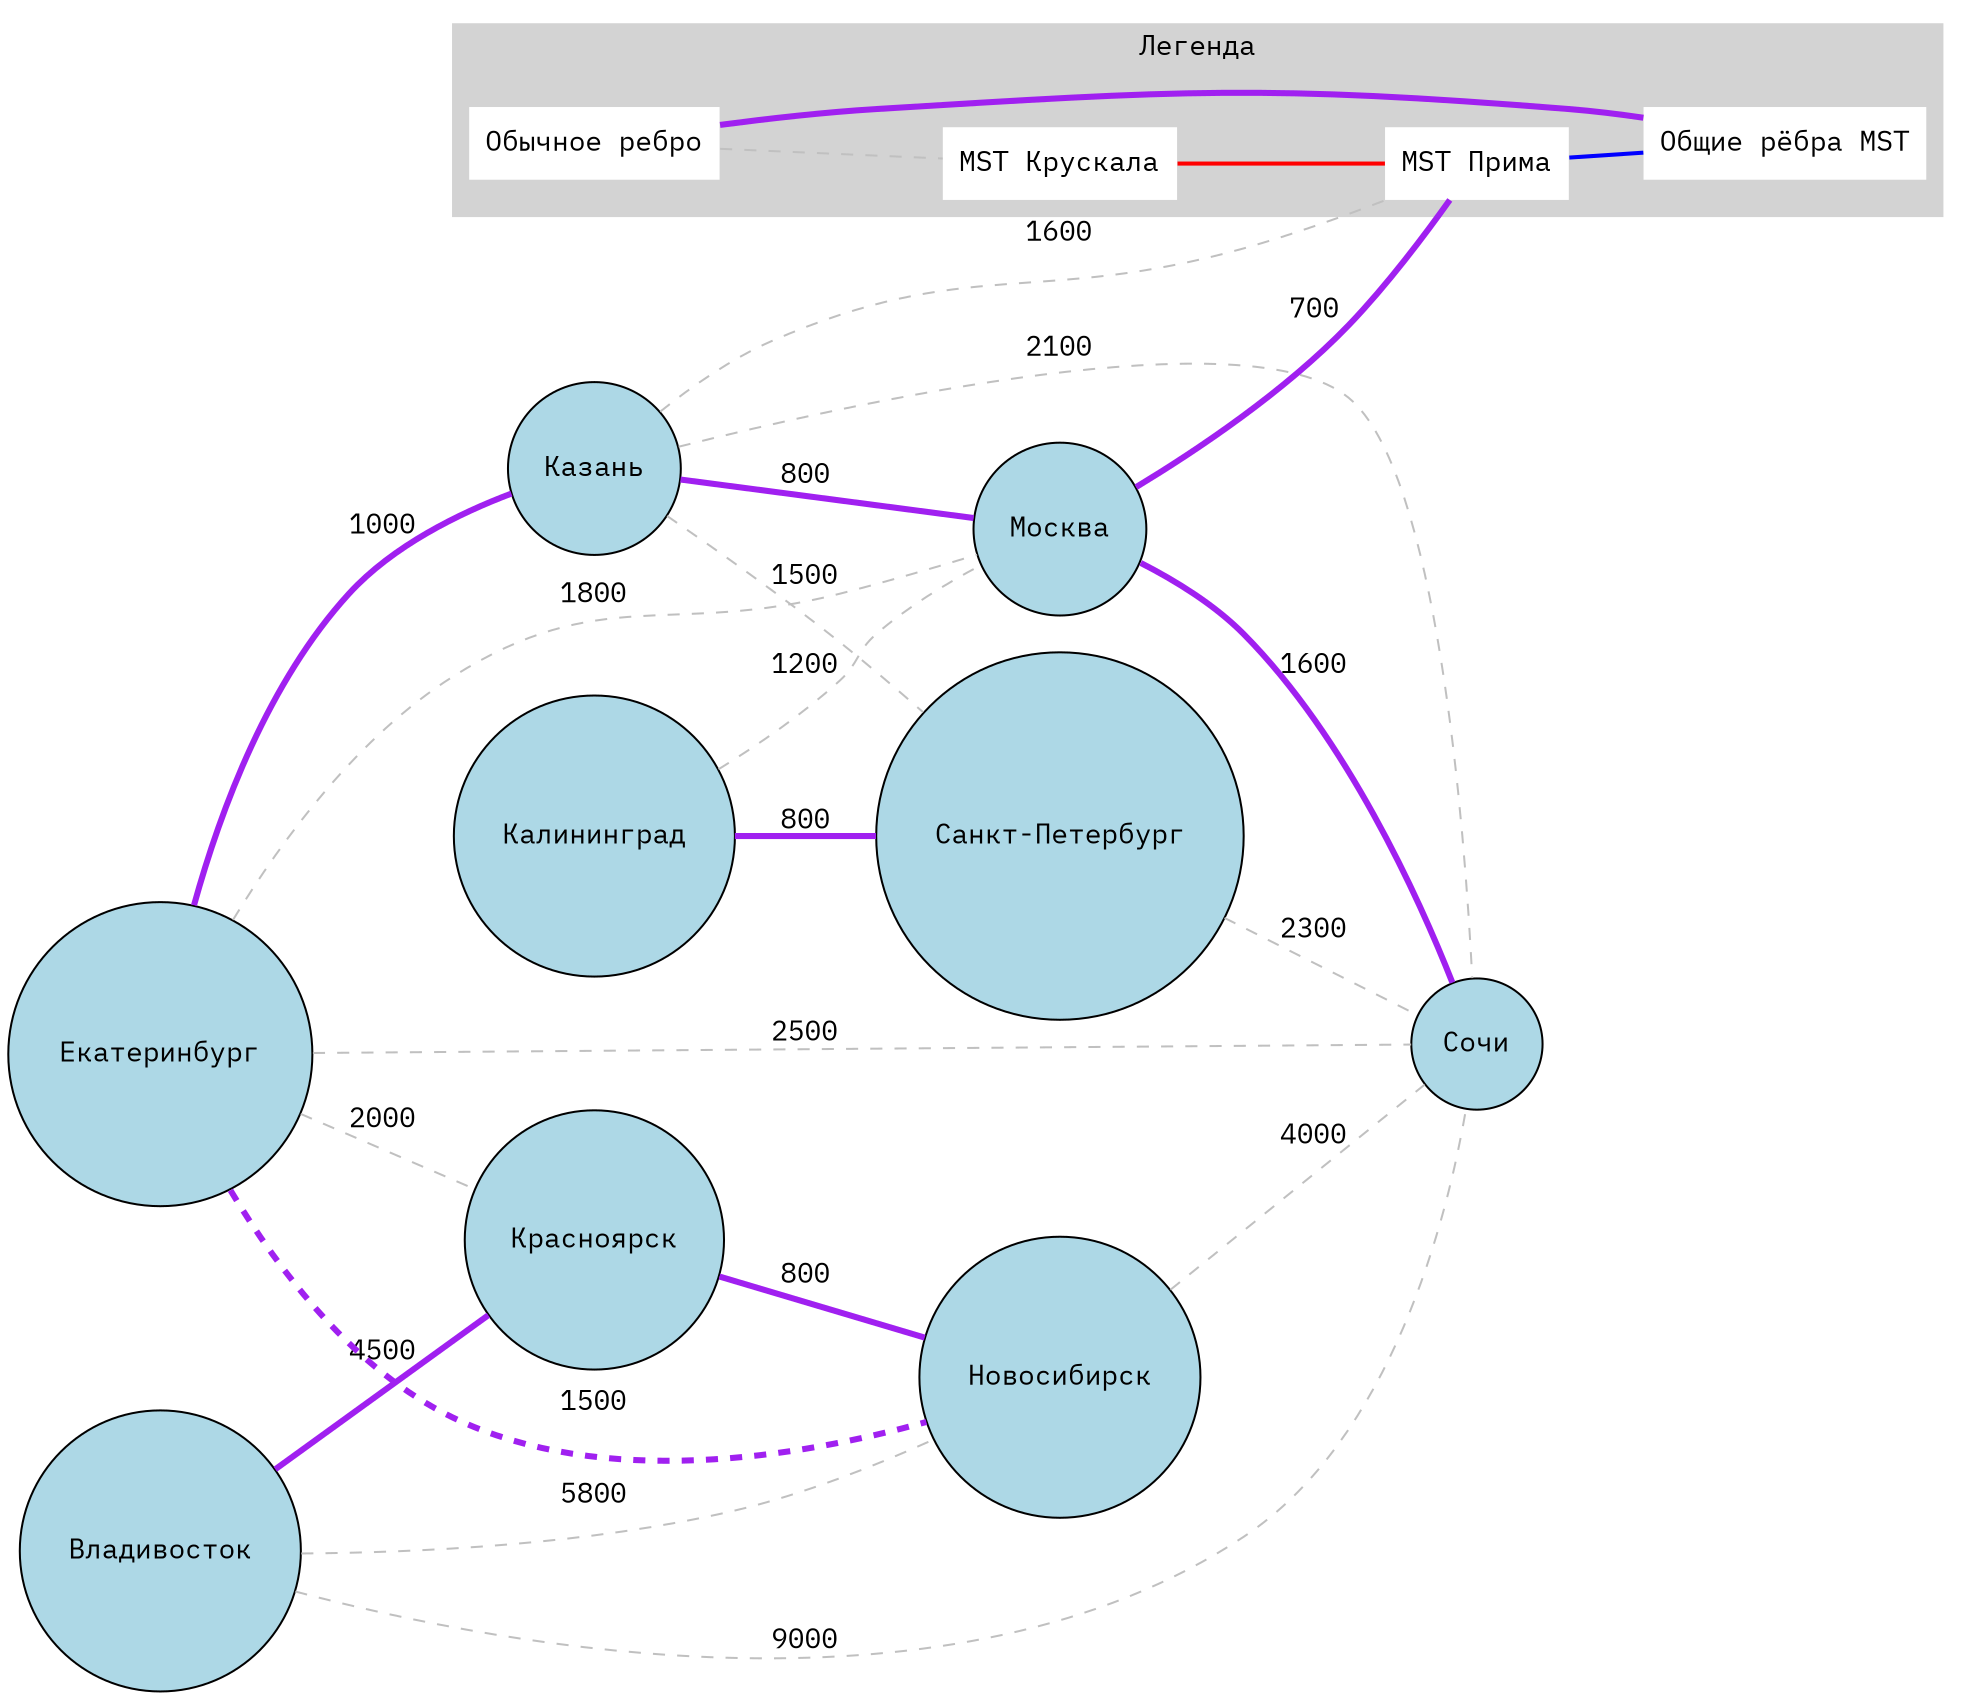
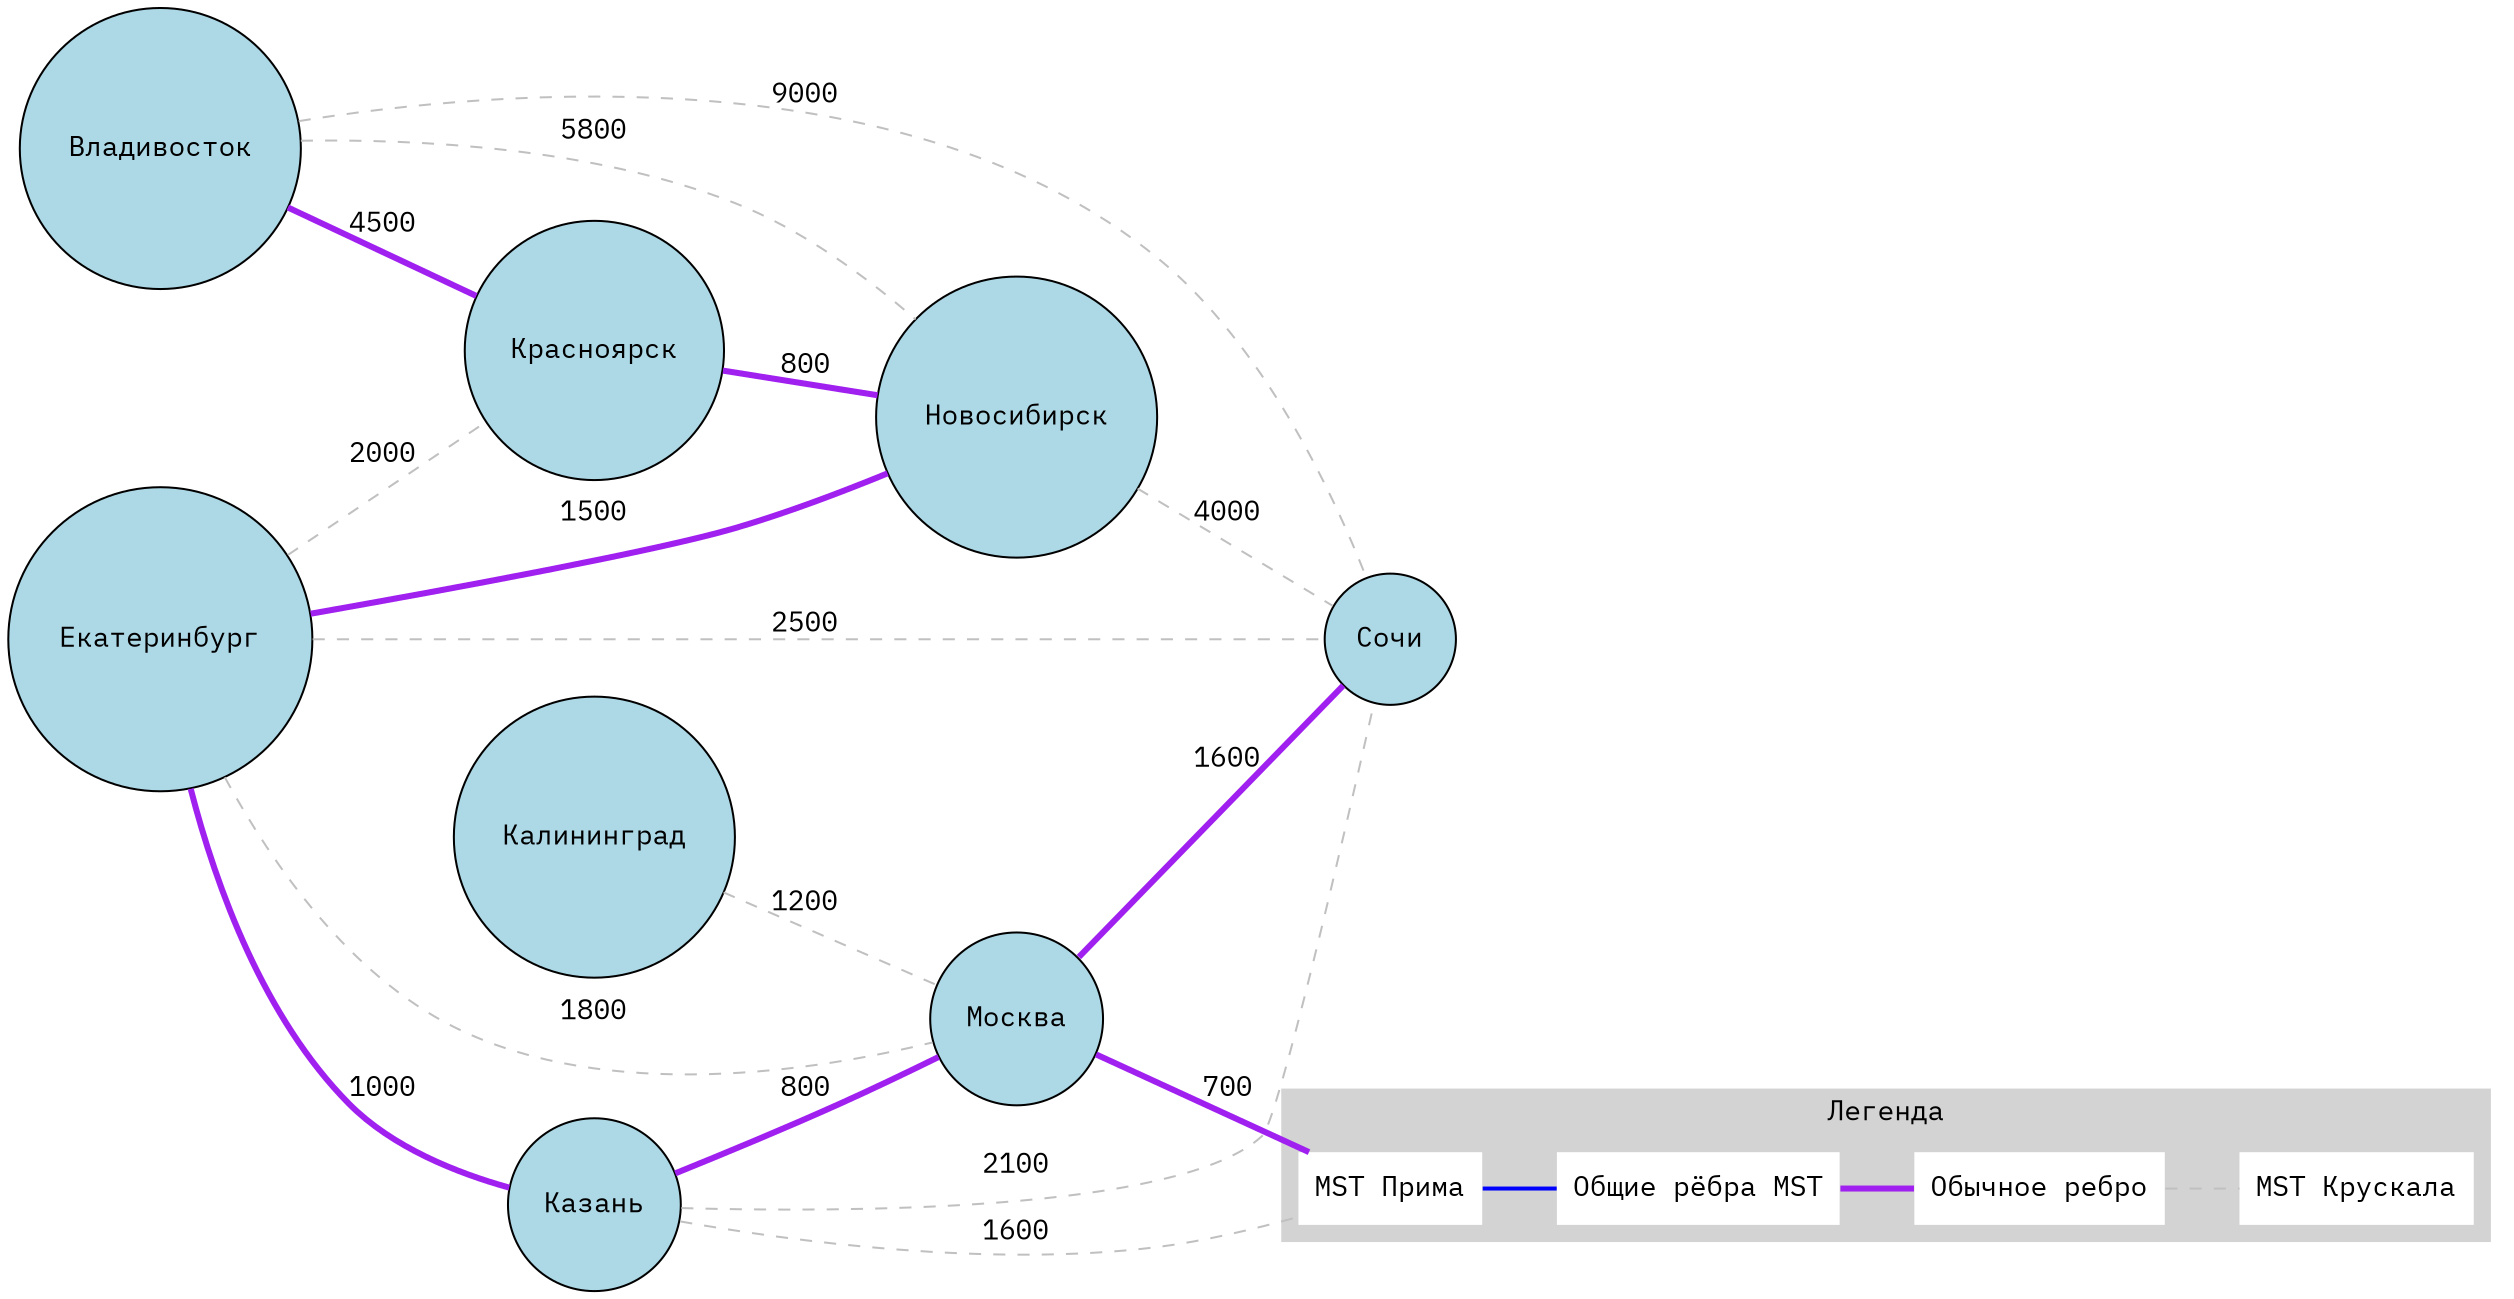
(1281, 164) -> none
(1060, 836) -> none
(529, 1444) -> (603, 559)
